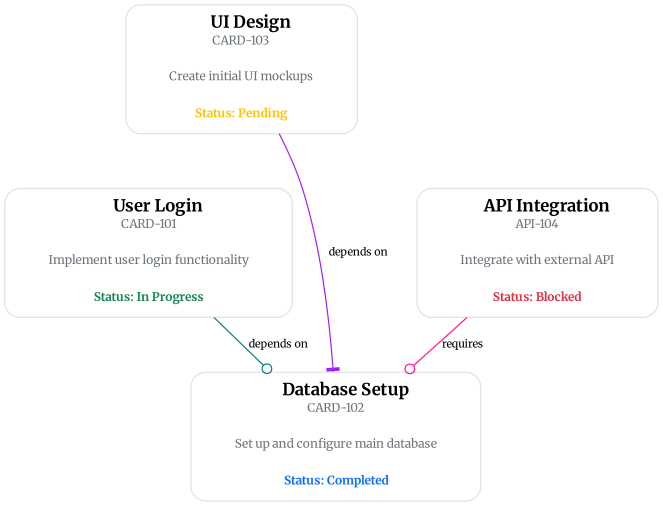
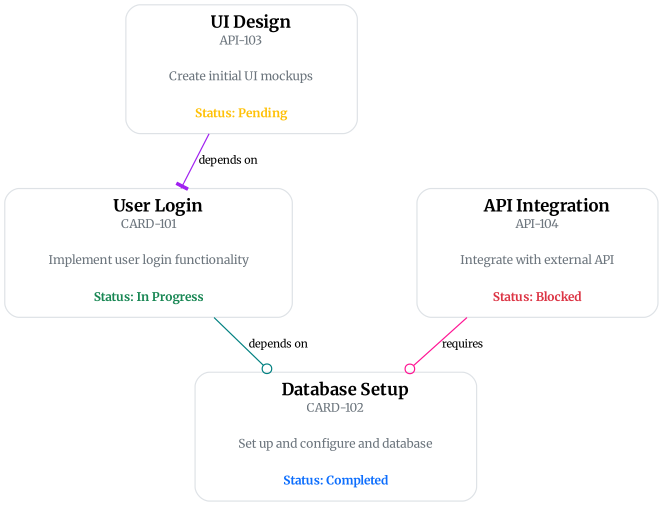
(242, 41) -> (242, 41)
(317, 247) -> (196, 158)
(336, 444) -> (336, 444)
